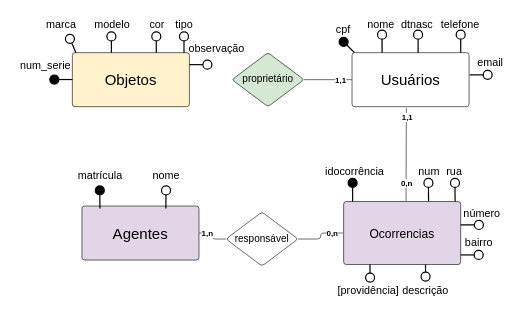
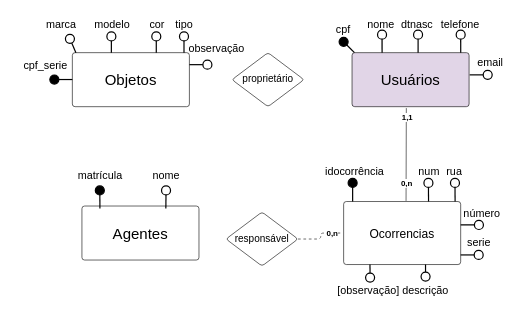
(46, 66) -> (46, 66)
(131, 80) -> (131, 80)
(268, 80) -> (268, 80)
(341, 80) -> none
(410, 80) -> (410, 80)
(140, 233) -> (140, 233)
(209, 233) -> none
(402, 233) -> (402, 233)
(319, 239) -> (319, 239)
(479, 243) -> (479, 243)
(368, 291) -> (368, 291)
